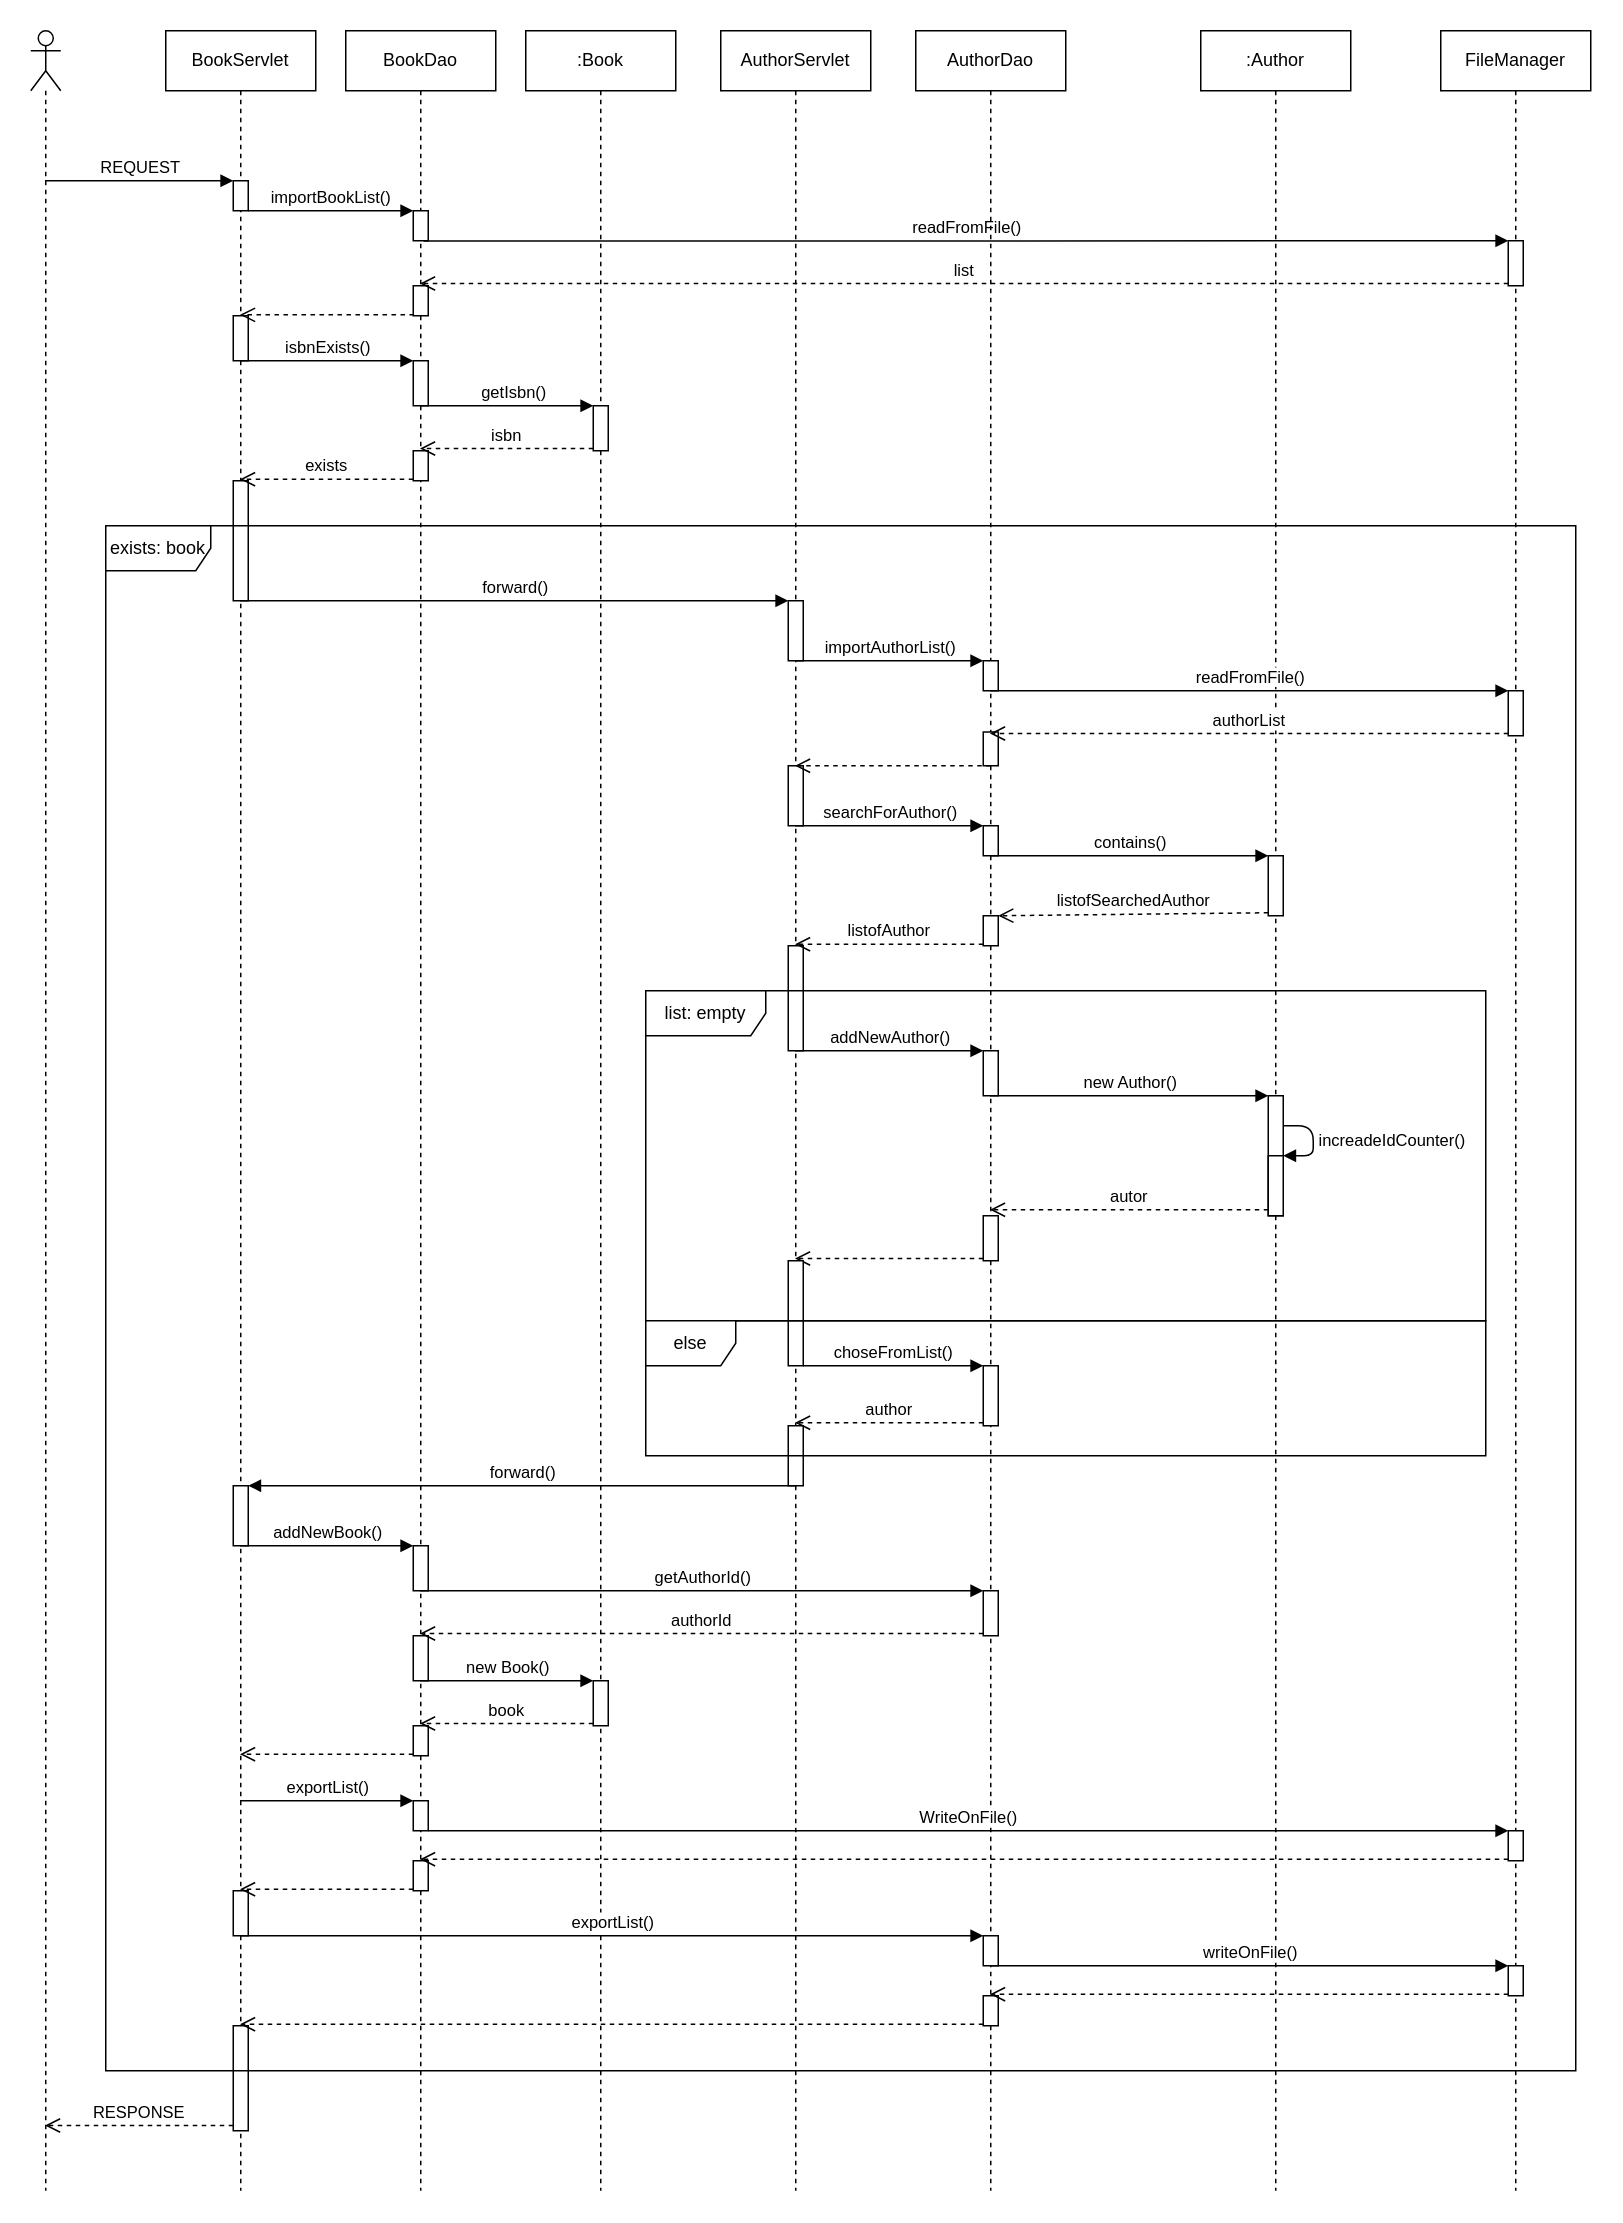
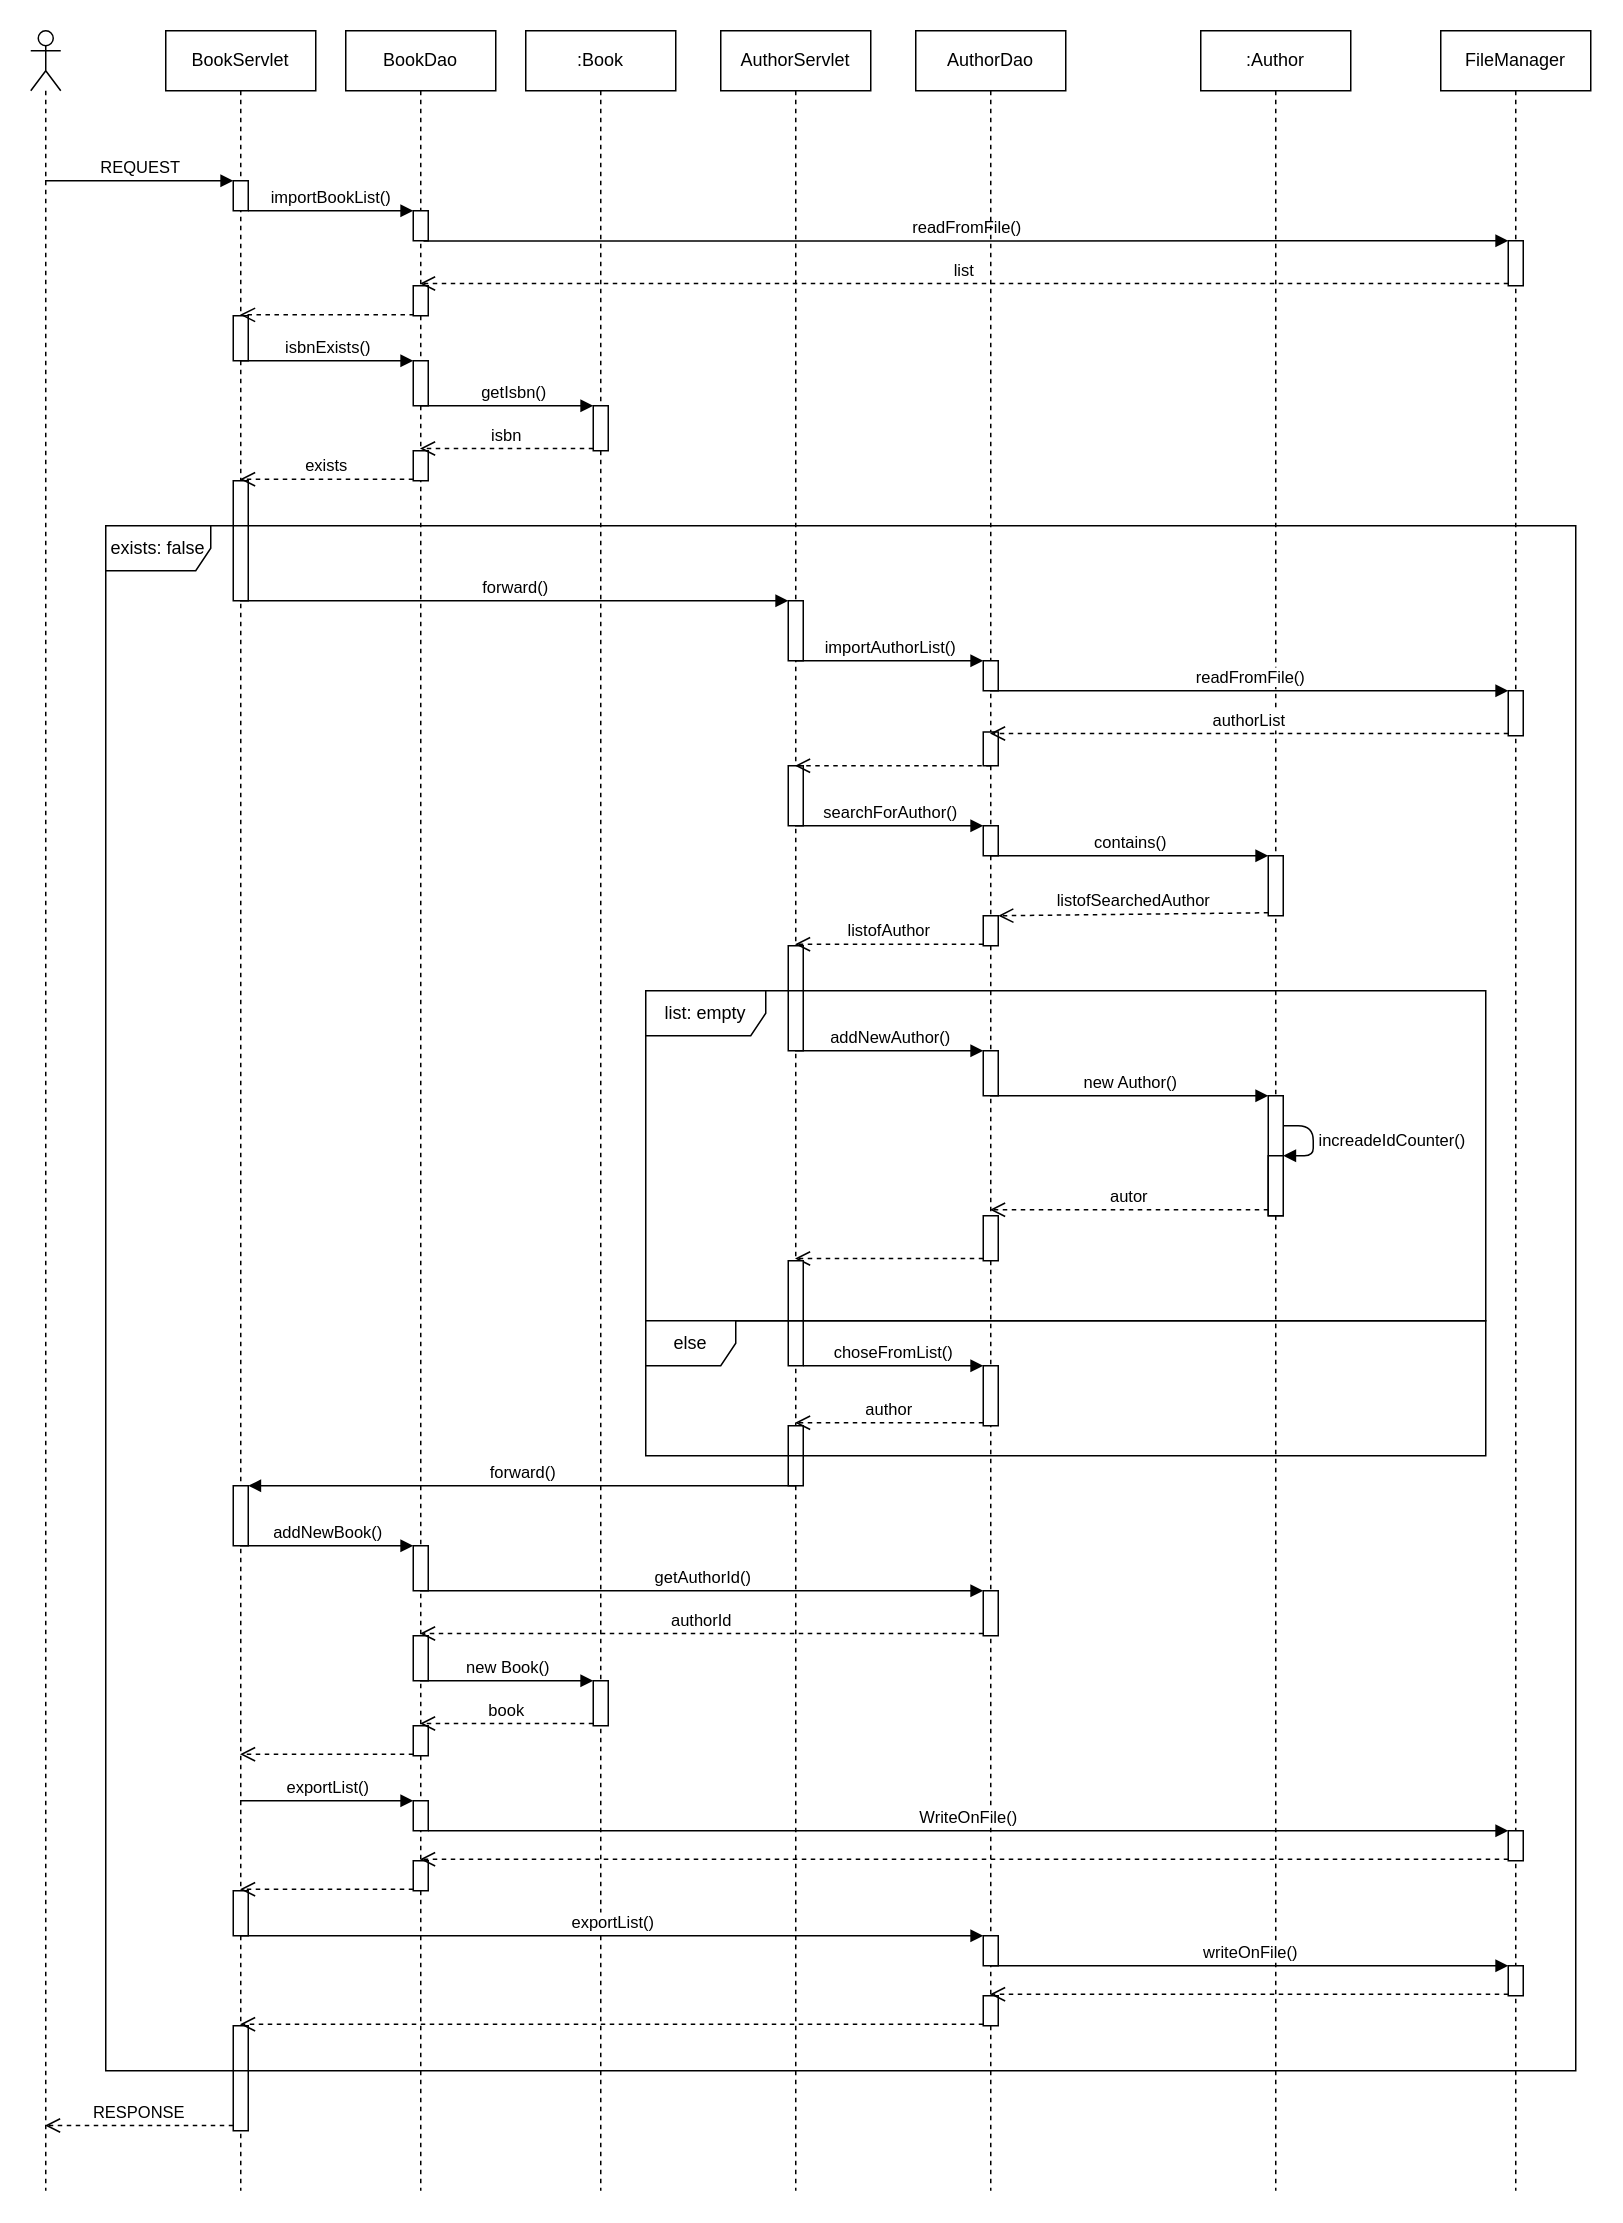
(158, 548) -> (158, 548)
